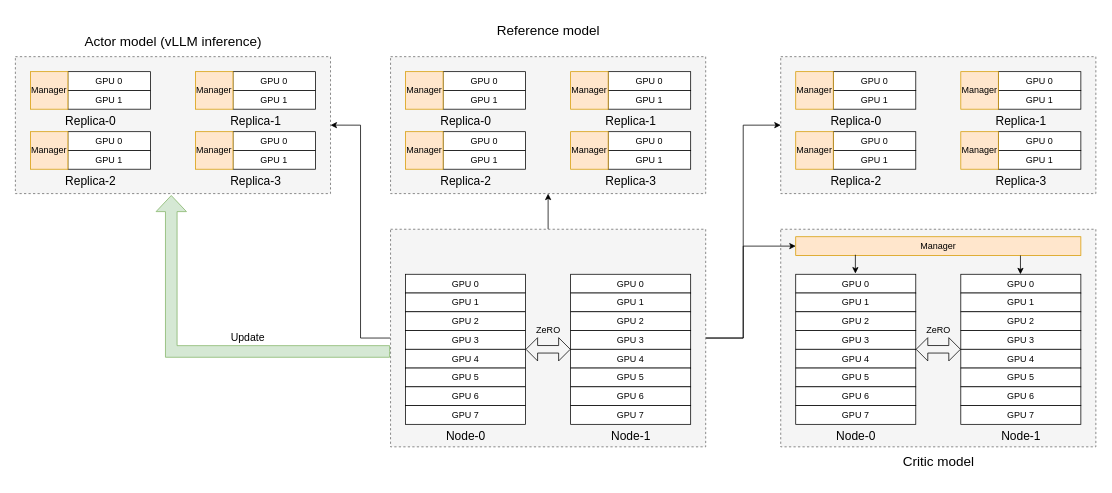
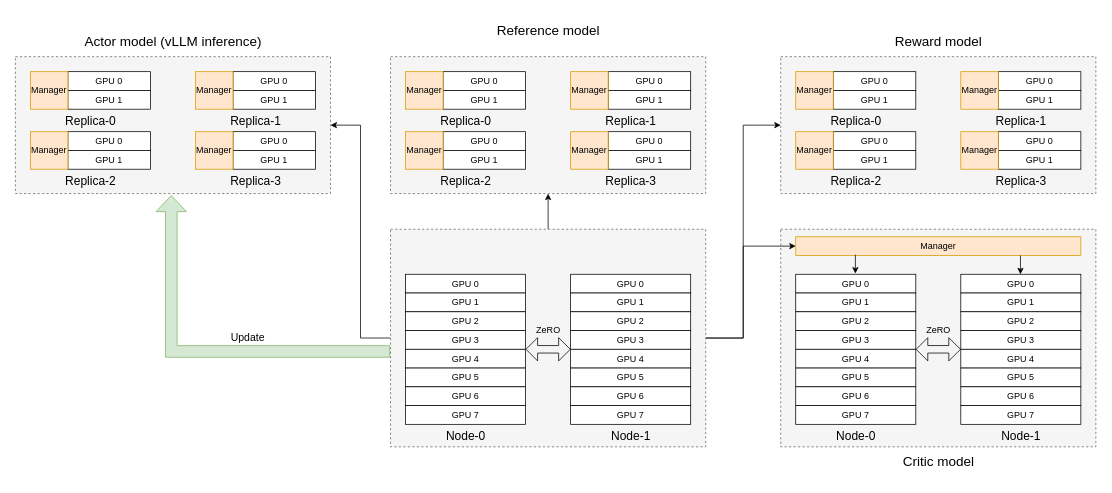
none -> (938, 42)
